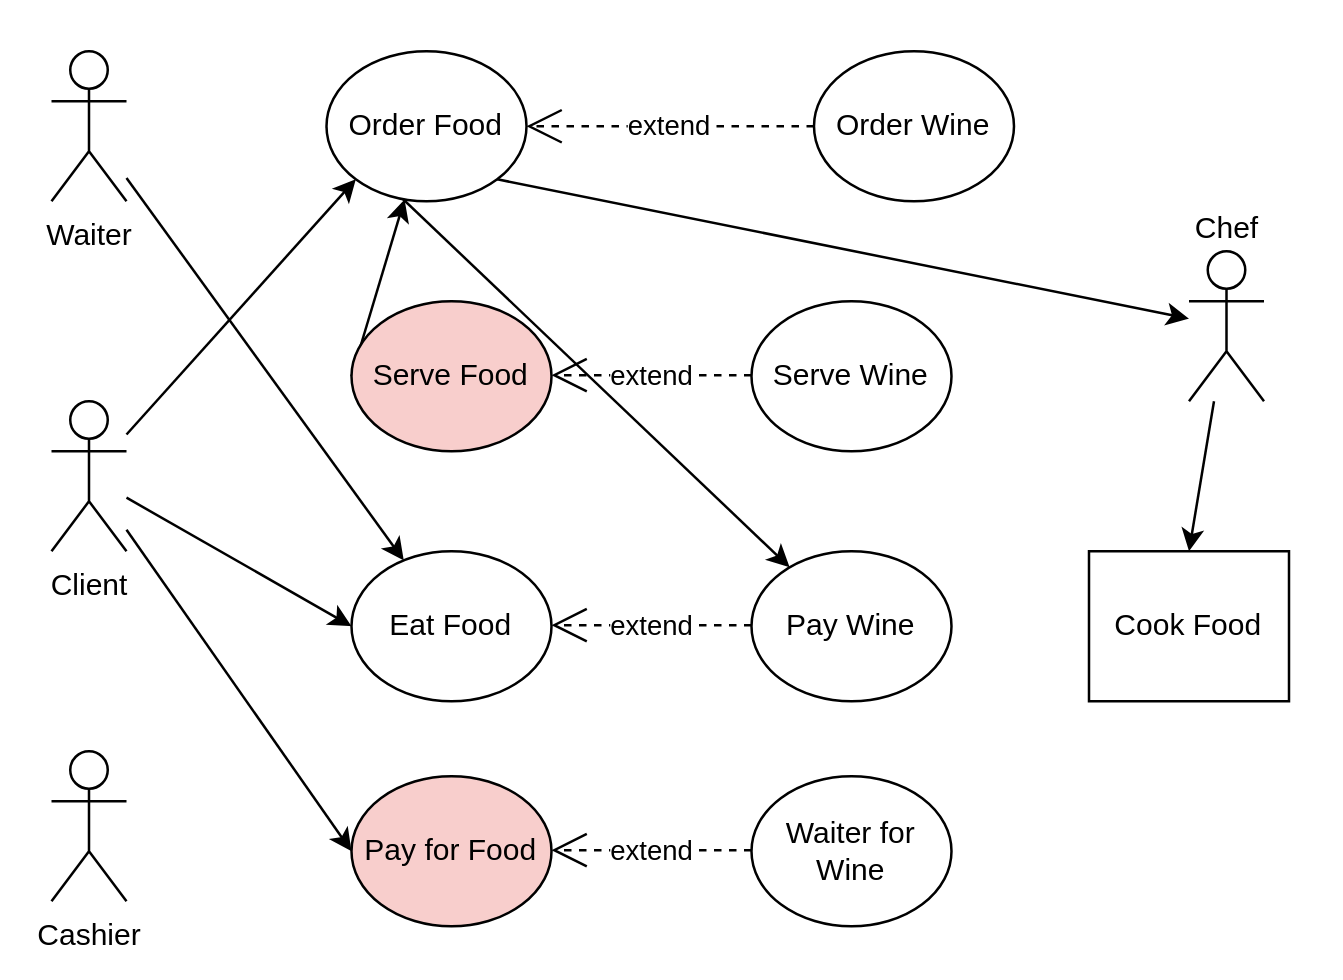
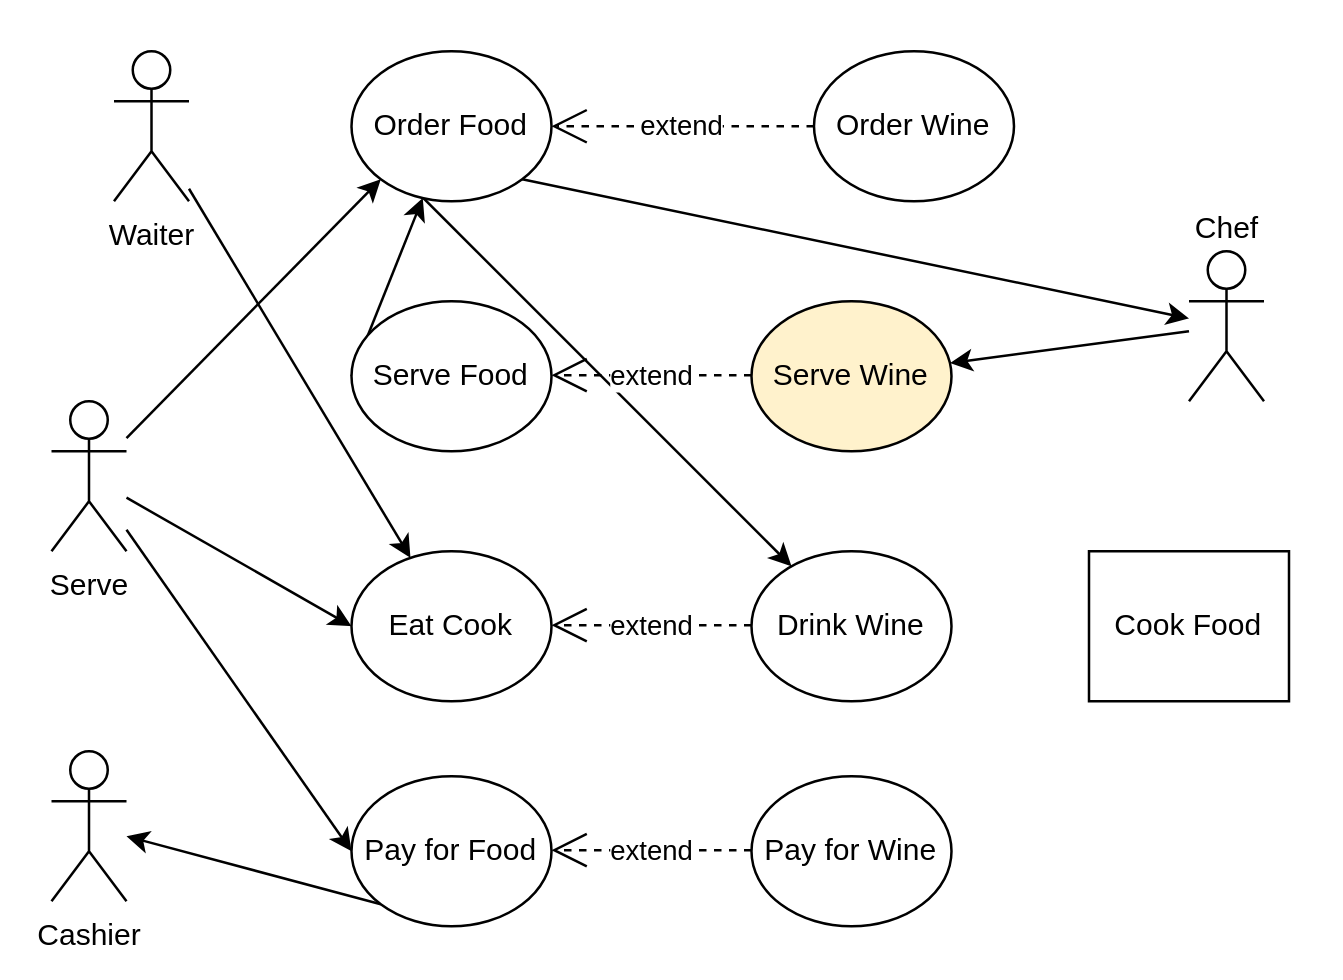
(89, 126) -> (151, 126)
(426, 126) -> (451, 126)
(451, 376) -> (451, 376)
(851, 376) -> (851, 376)
(1203, 468) -> (1078, 346)
(90, 587) -> (90, 587)
(451, 626) -> (451, 626)
(851, 626) -> (851, 626)
(451, 851) -> (451, 851)
(851, 851) -> (851, 851)
none -> (261, 872)
